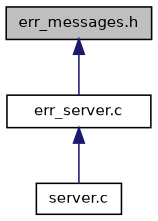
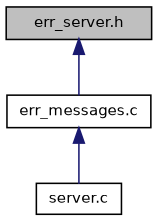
(79, 23) -> (79, 23)
(79, 111) -> (79, 111)
